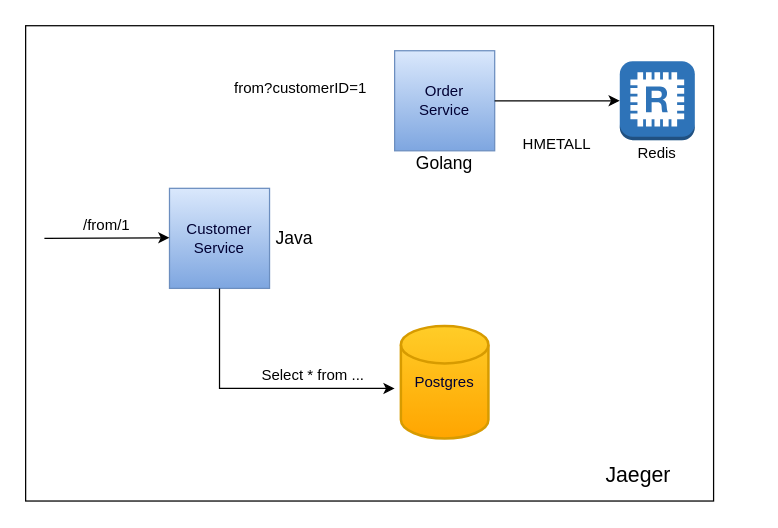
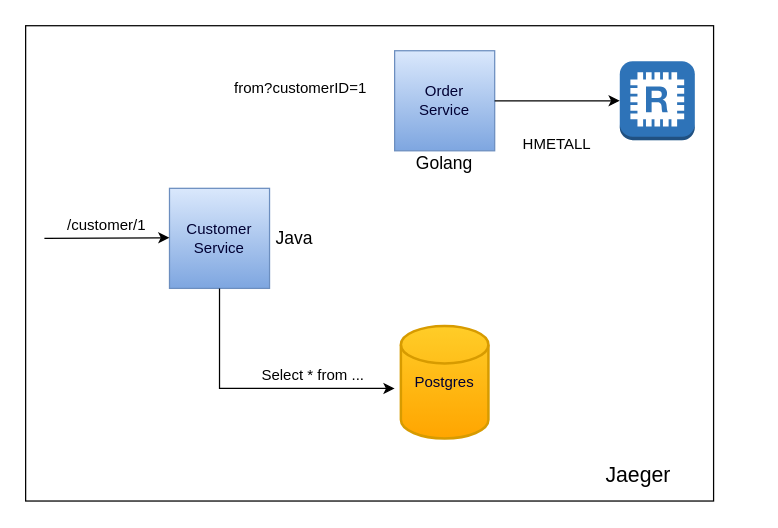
(657, 153) -> none
(107, 226) -> (107, 226)
